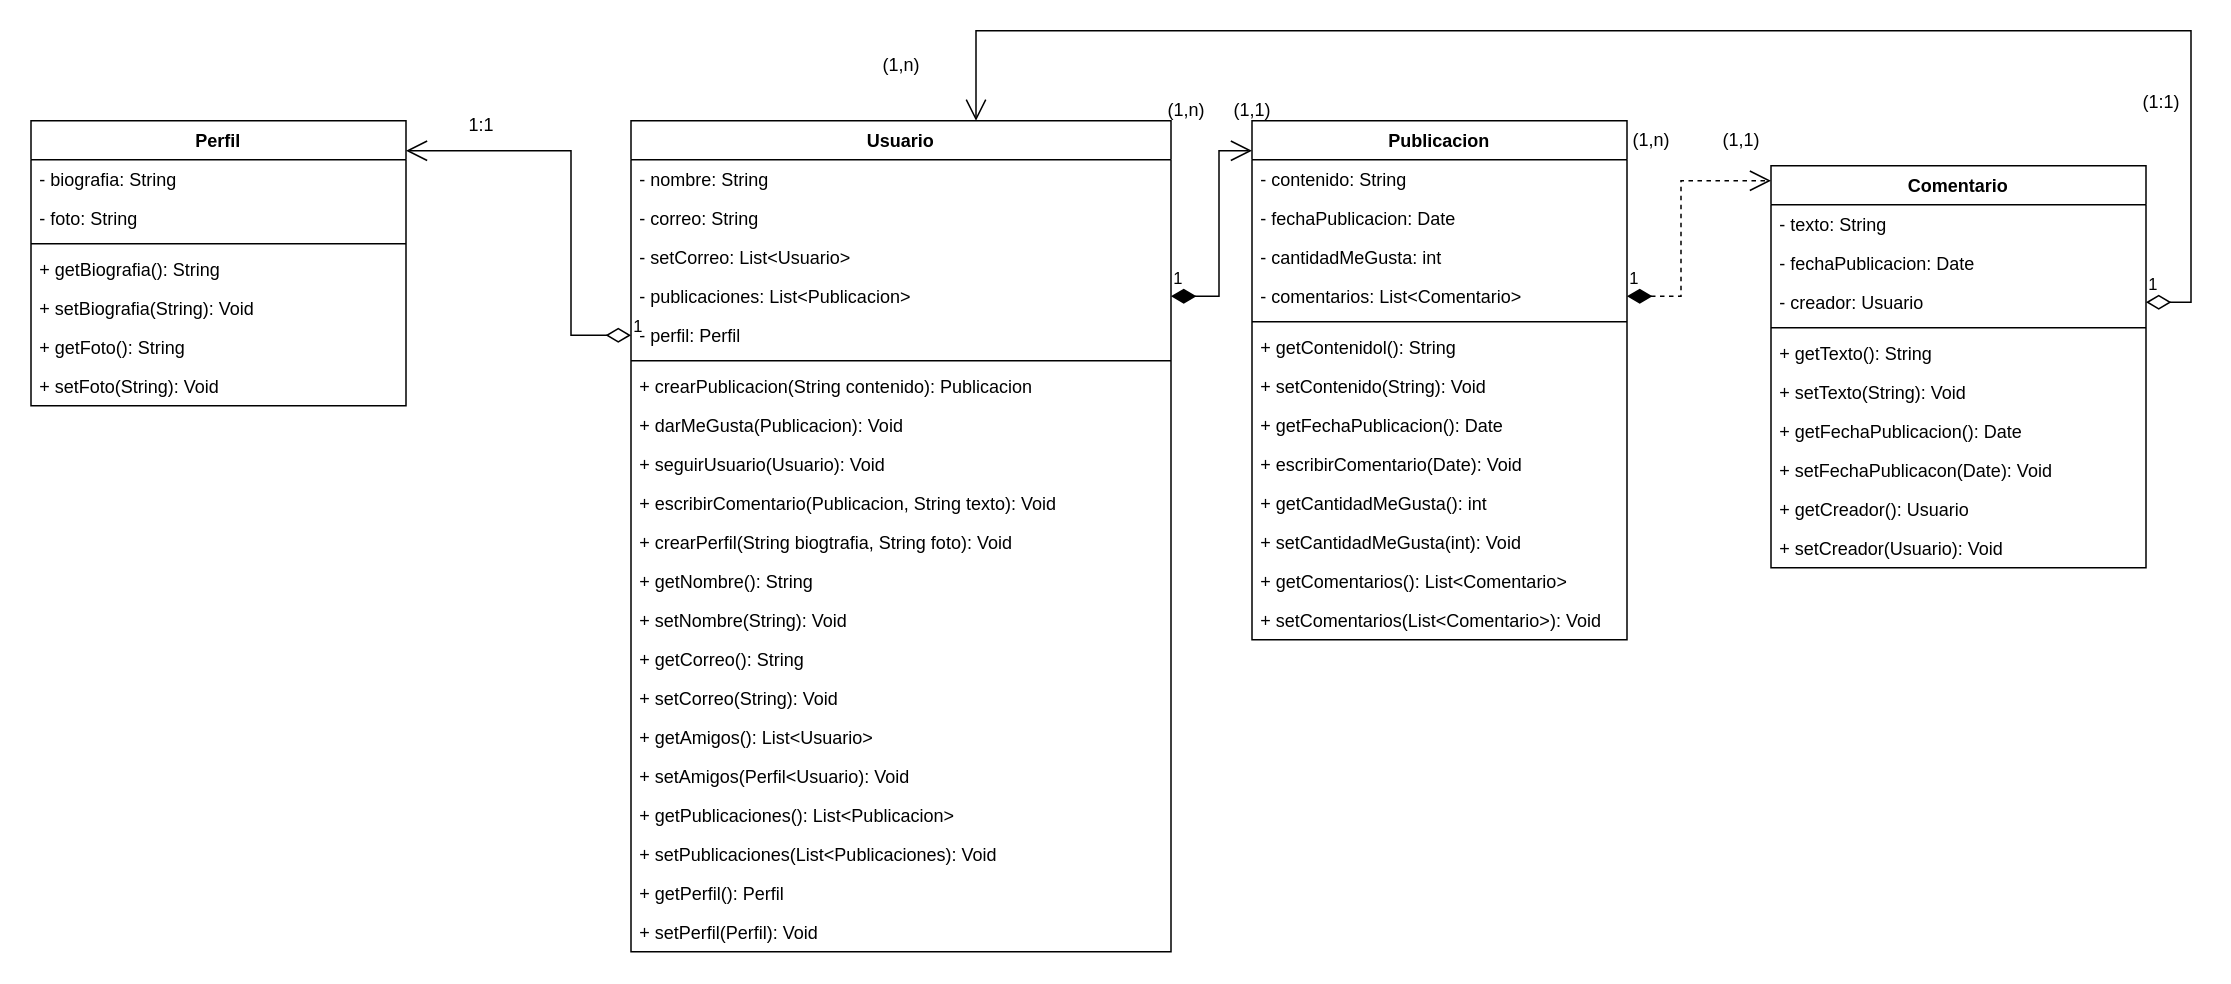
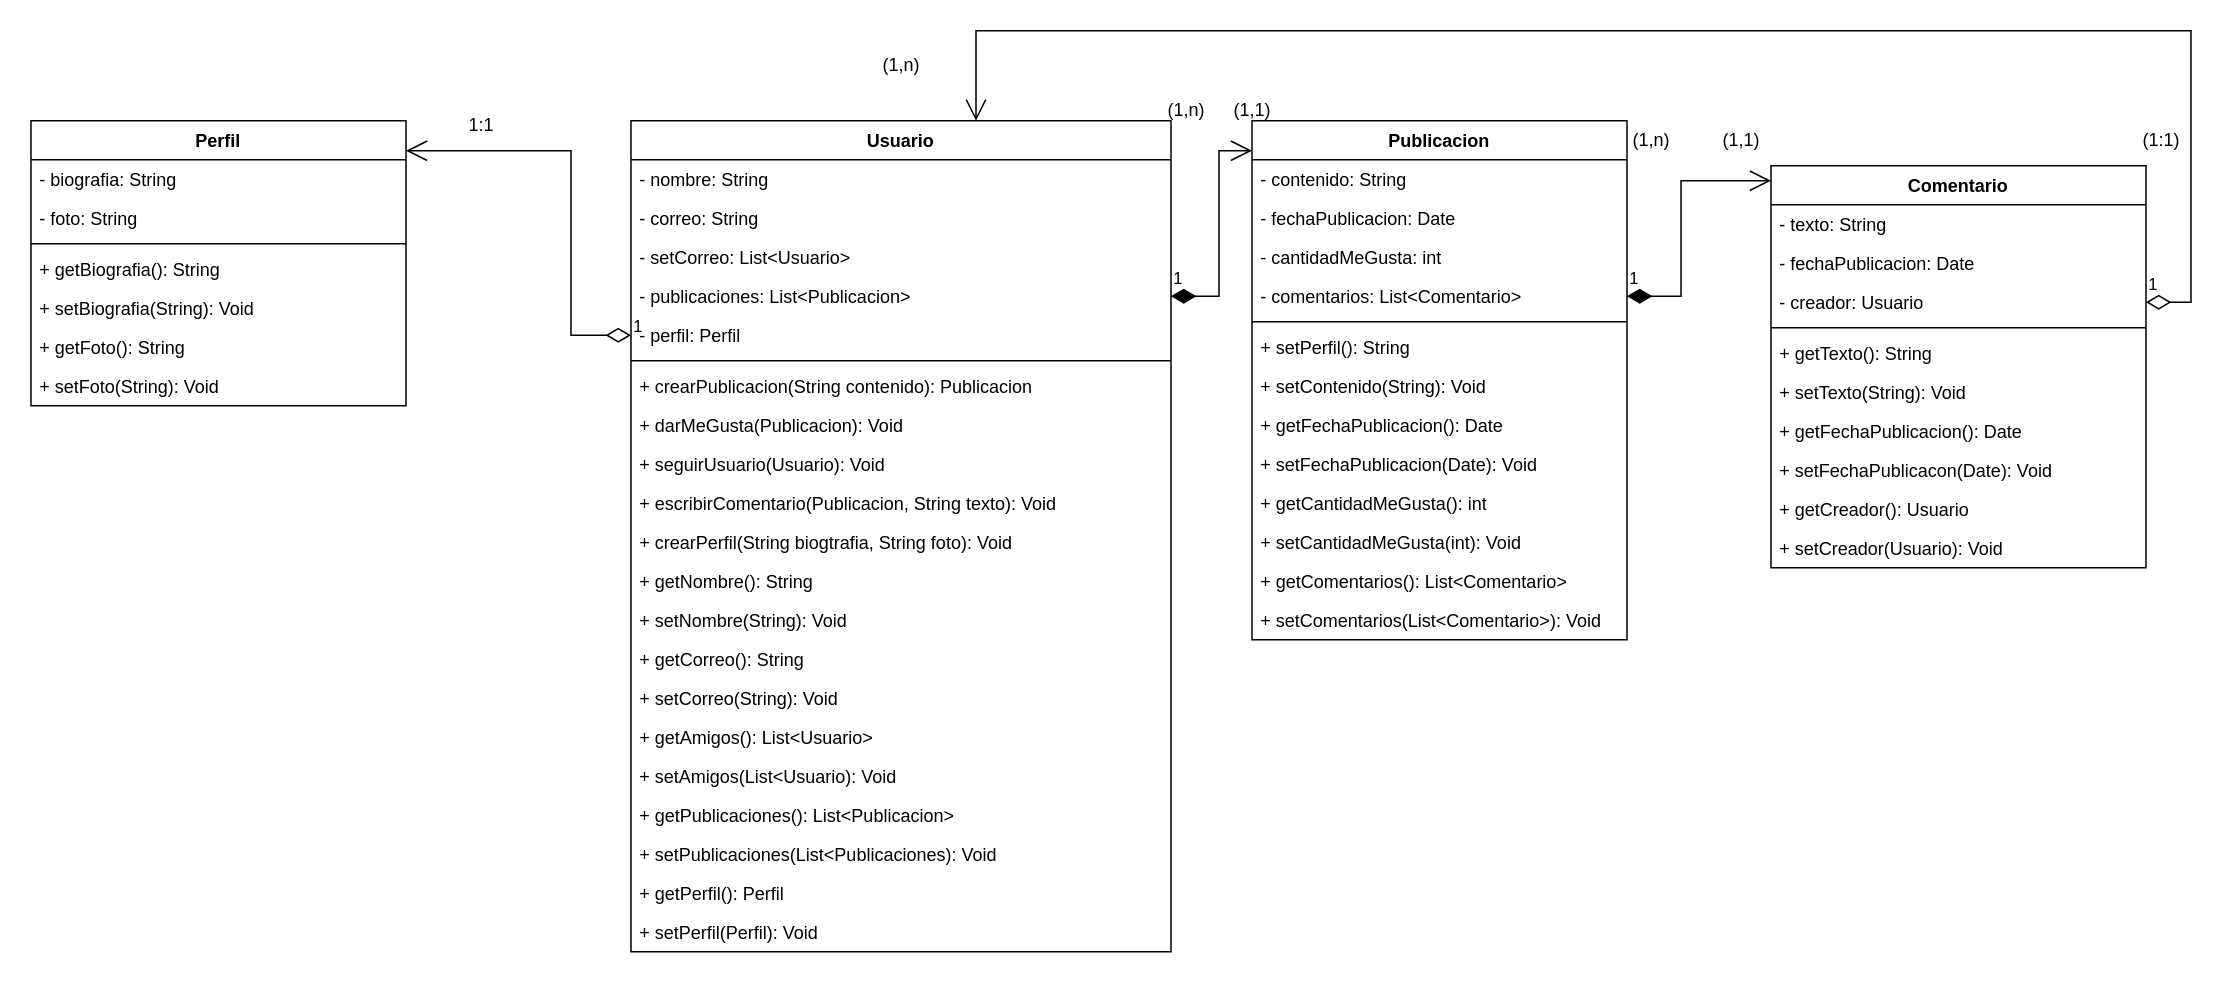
(2161, 103) -> (2161, 140)
(1681, 210) -> (1681, 210)
(1373, 349) -> (1353, 349)
(1406, 466) -> (1411, 466)
(787, 778) -> (780, 778)
